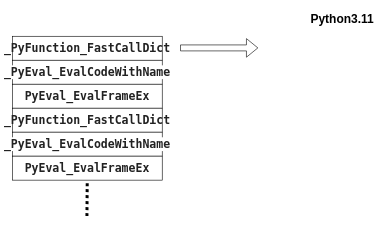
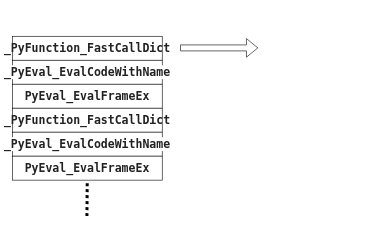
(342, 18) -> none
